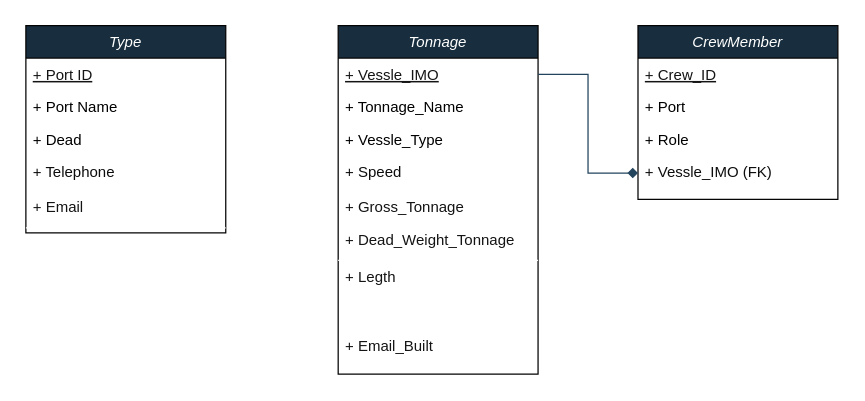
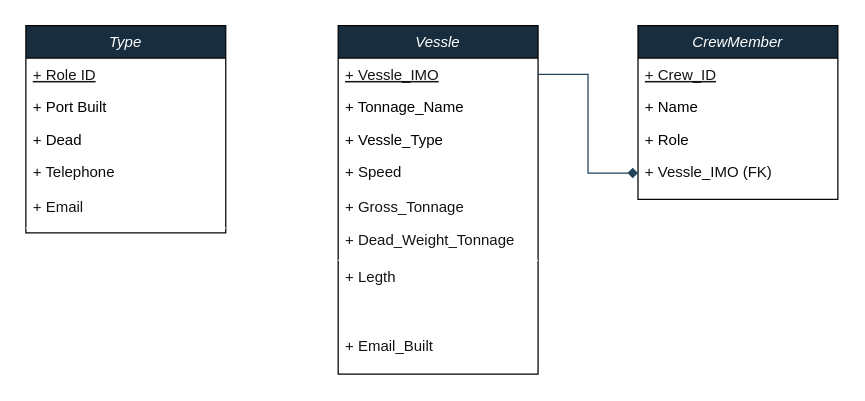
(438, 43) -> (438, 43)
(66, 75) -> (64, 75)
(75, 108) -> (75, 108)
(668, 108) -> (668, 108)
